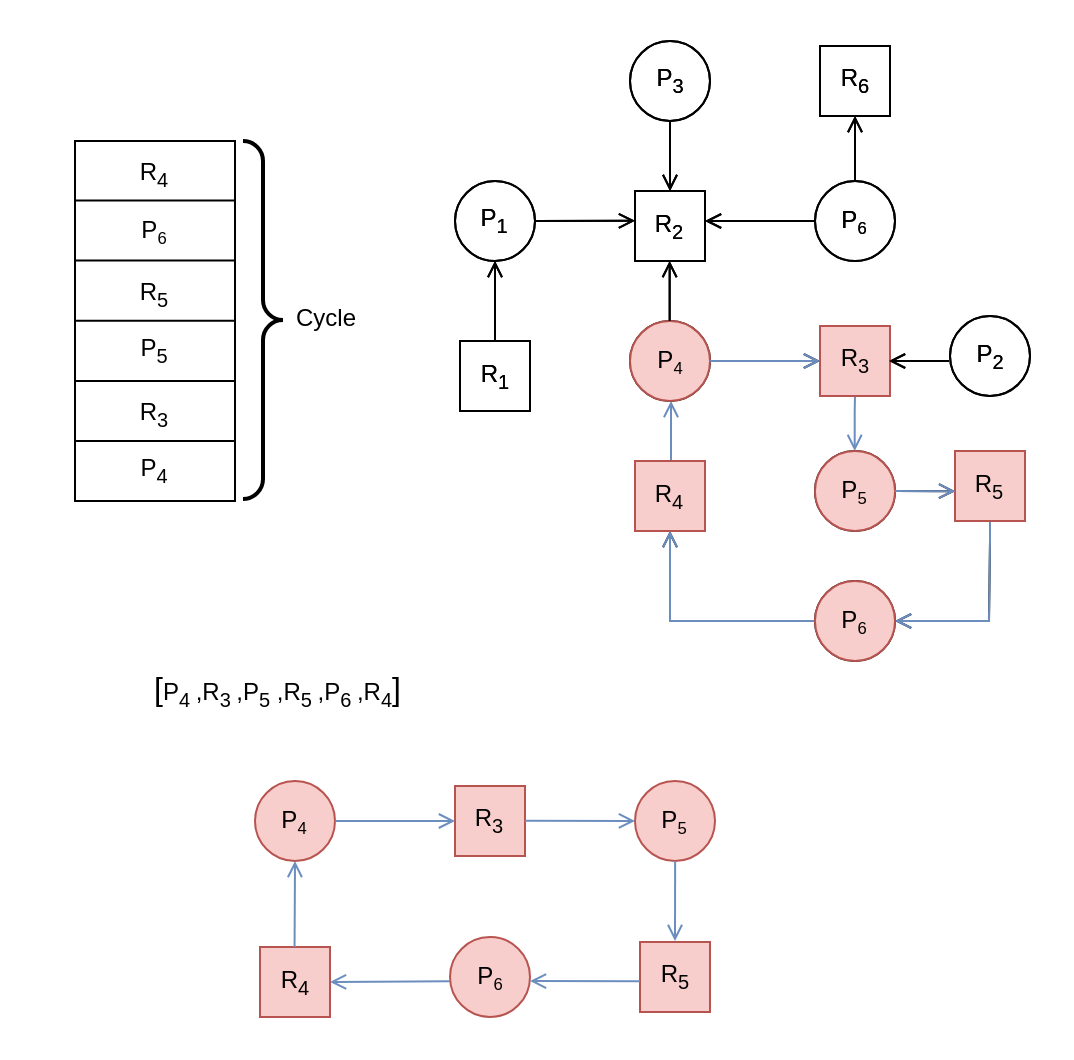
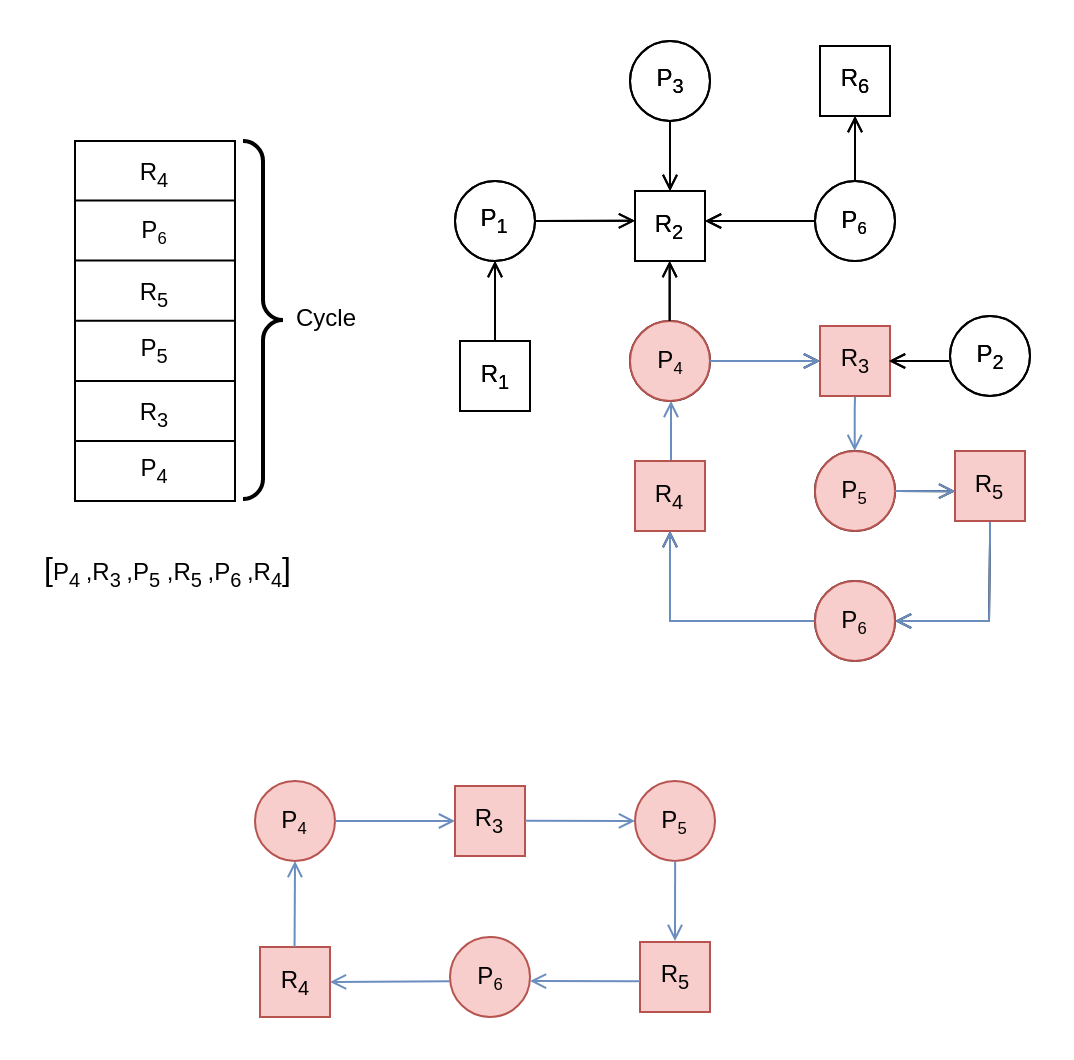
(281, 691) -> (171, 571)
